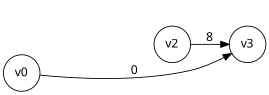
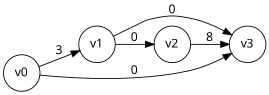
none -> (97, 44)
